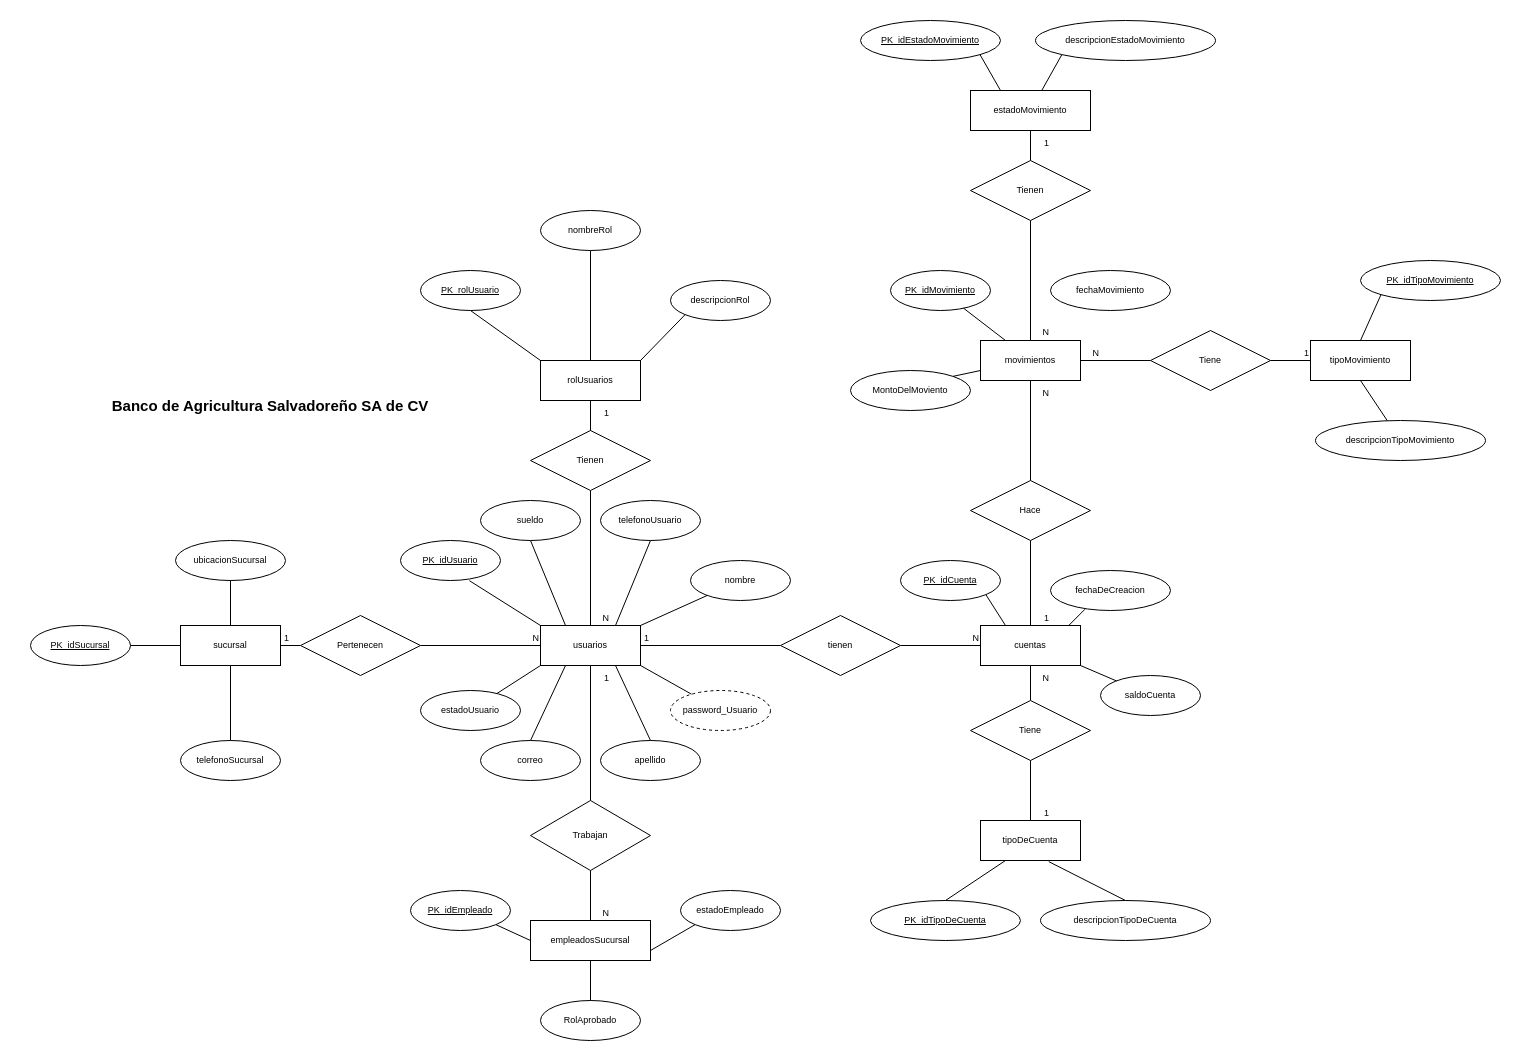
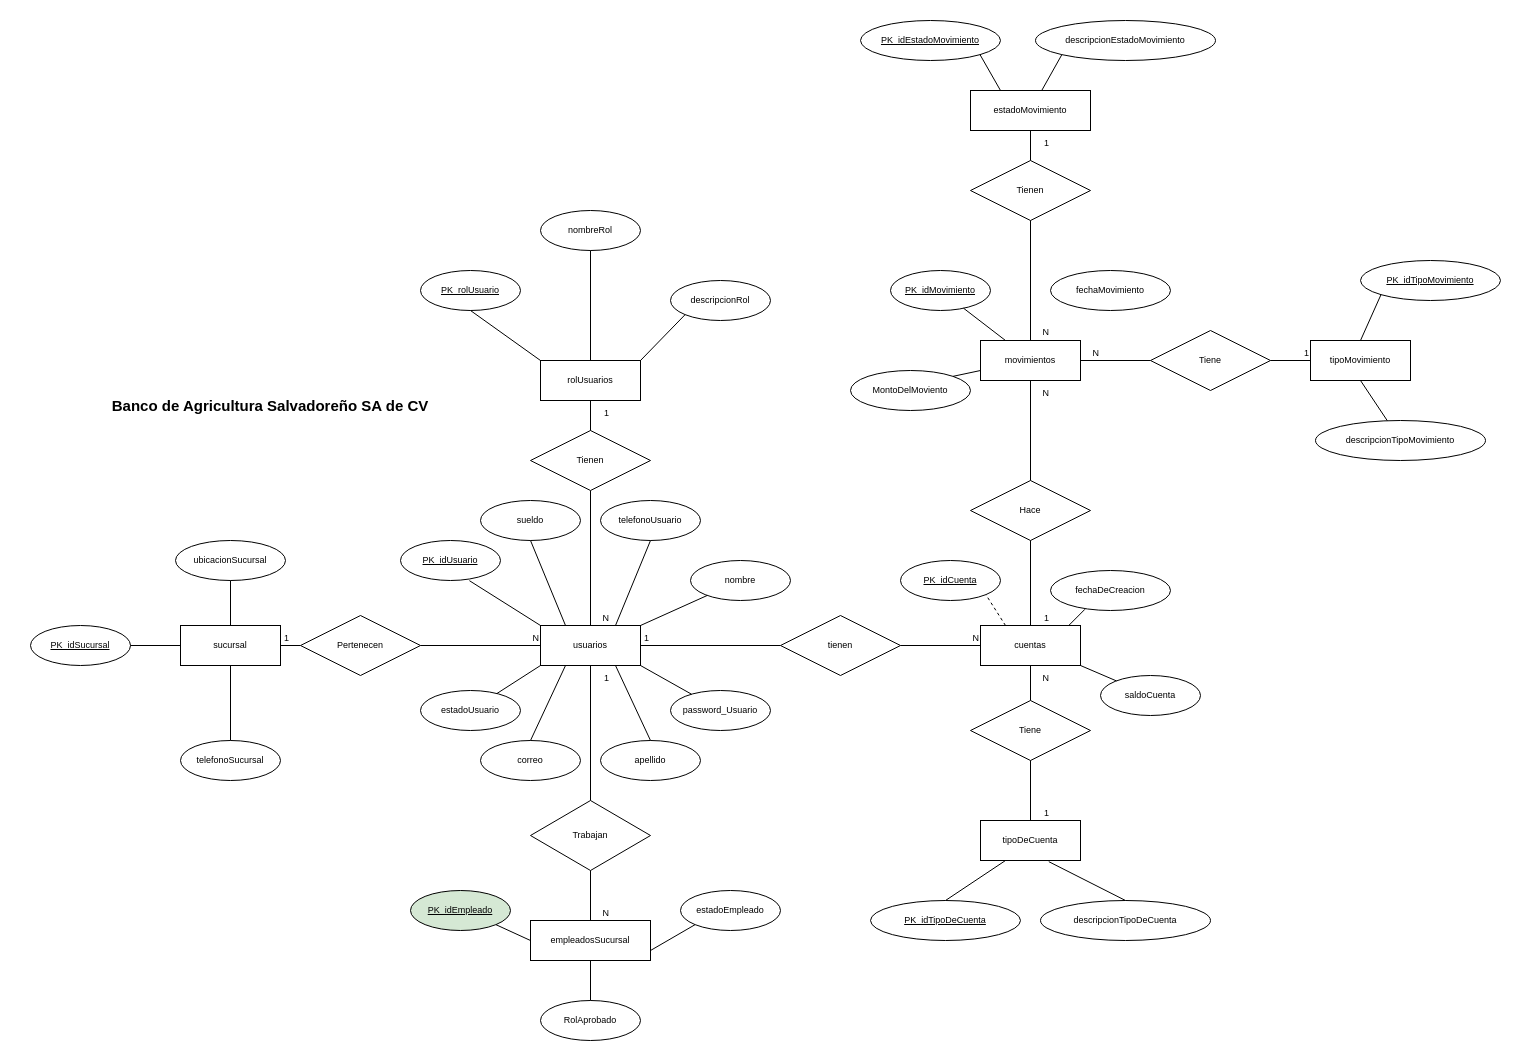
(995, 609) -> (995, 609)
(721, 711) -> (721, 711)
(461, 911) -> (461, 911)
